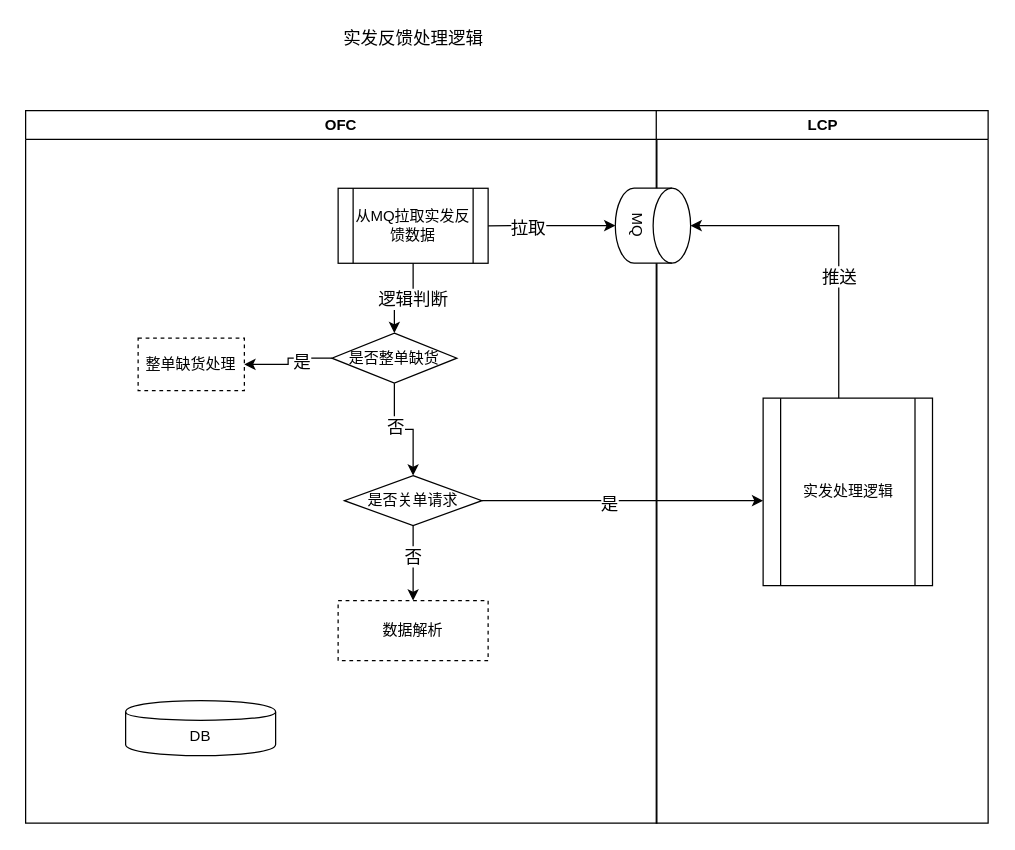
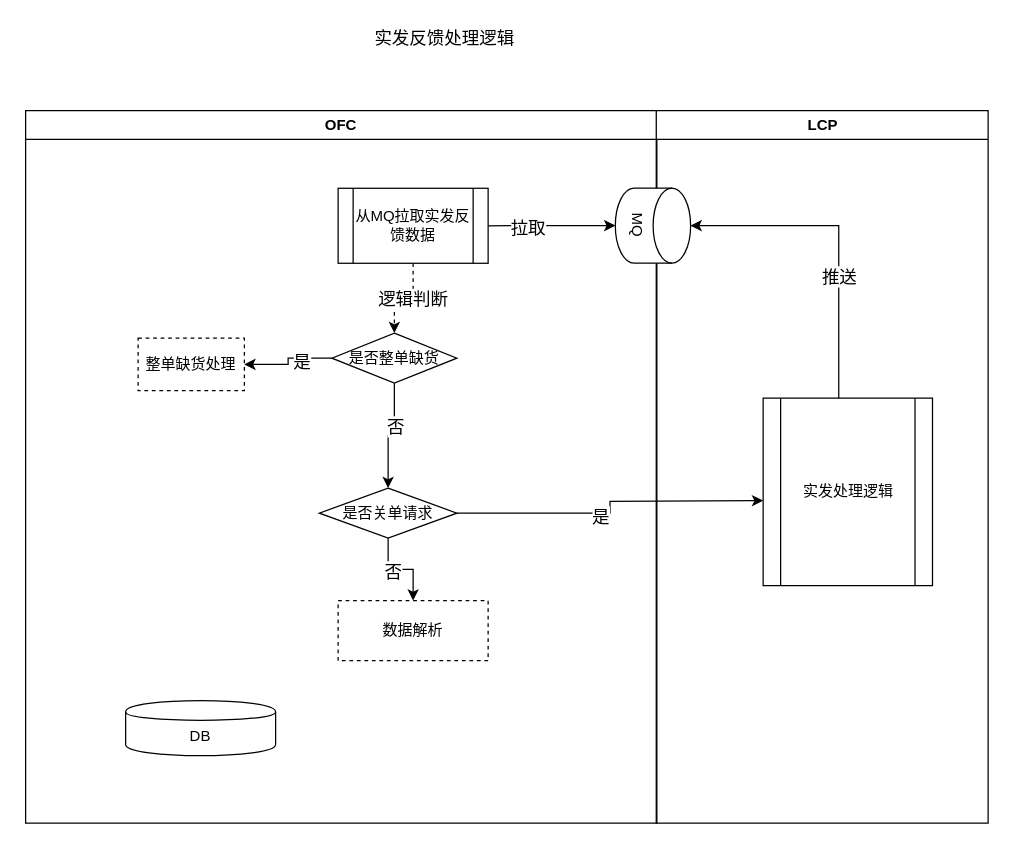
(413, 38) -> (444, 38)
(413, 276) -> (413, 276)
(413, 501) -> (388, 513)
